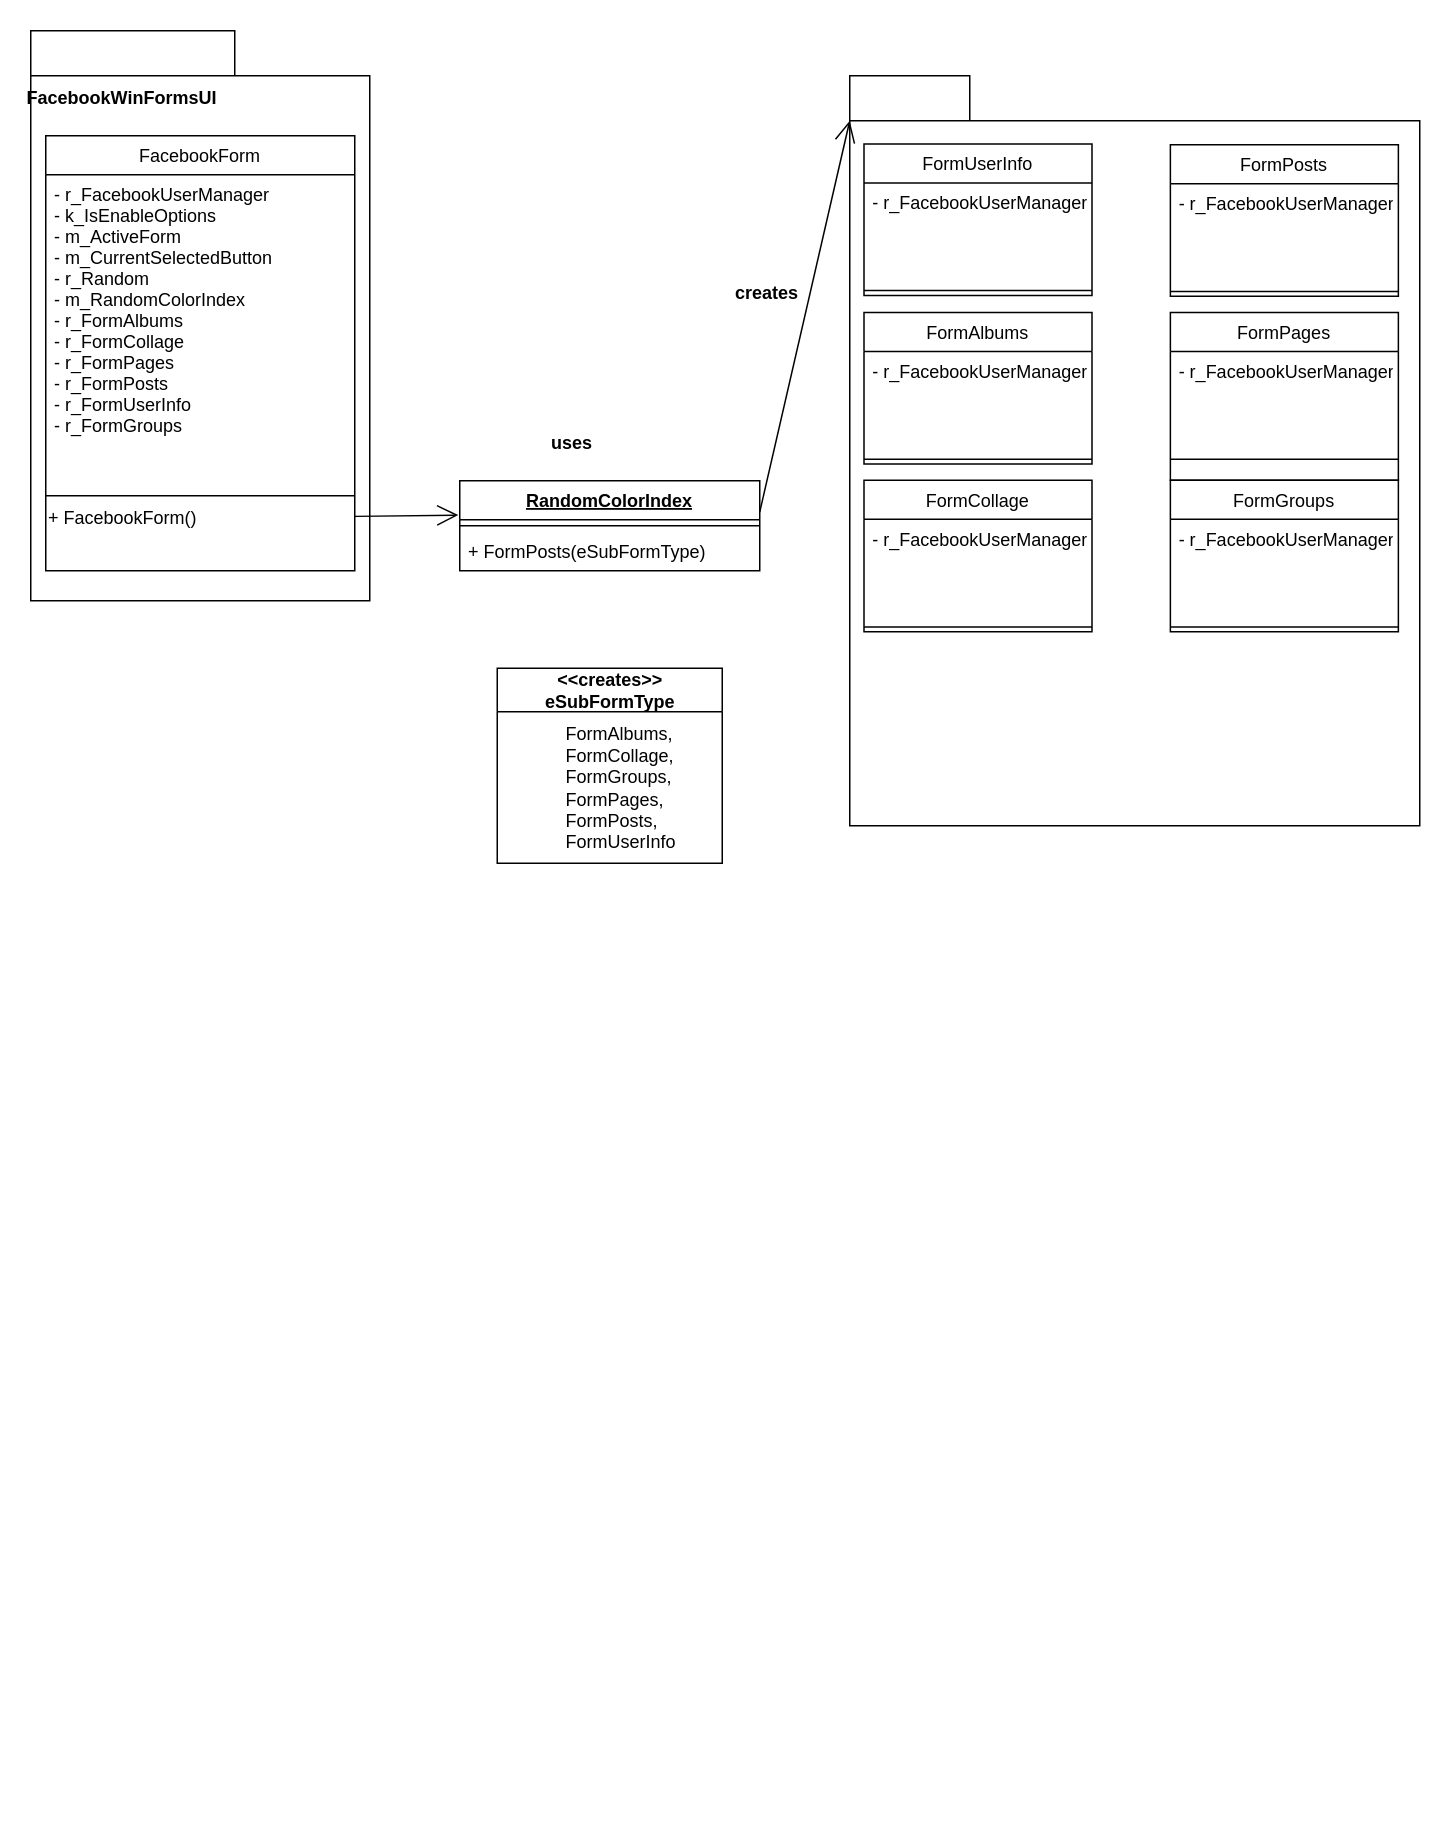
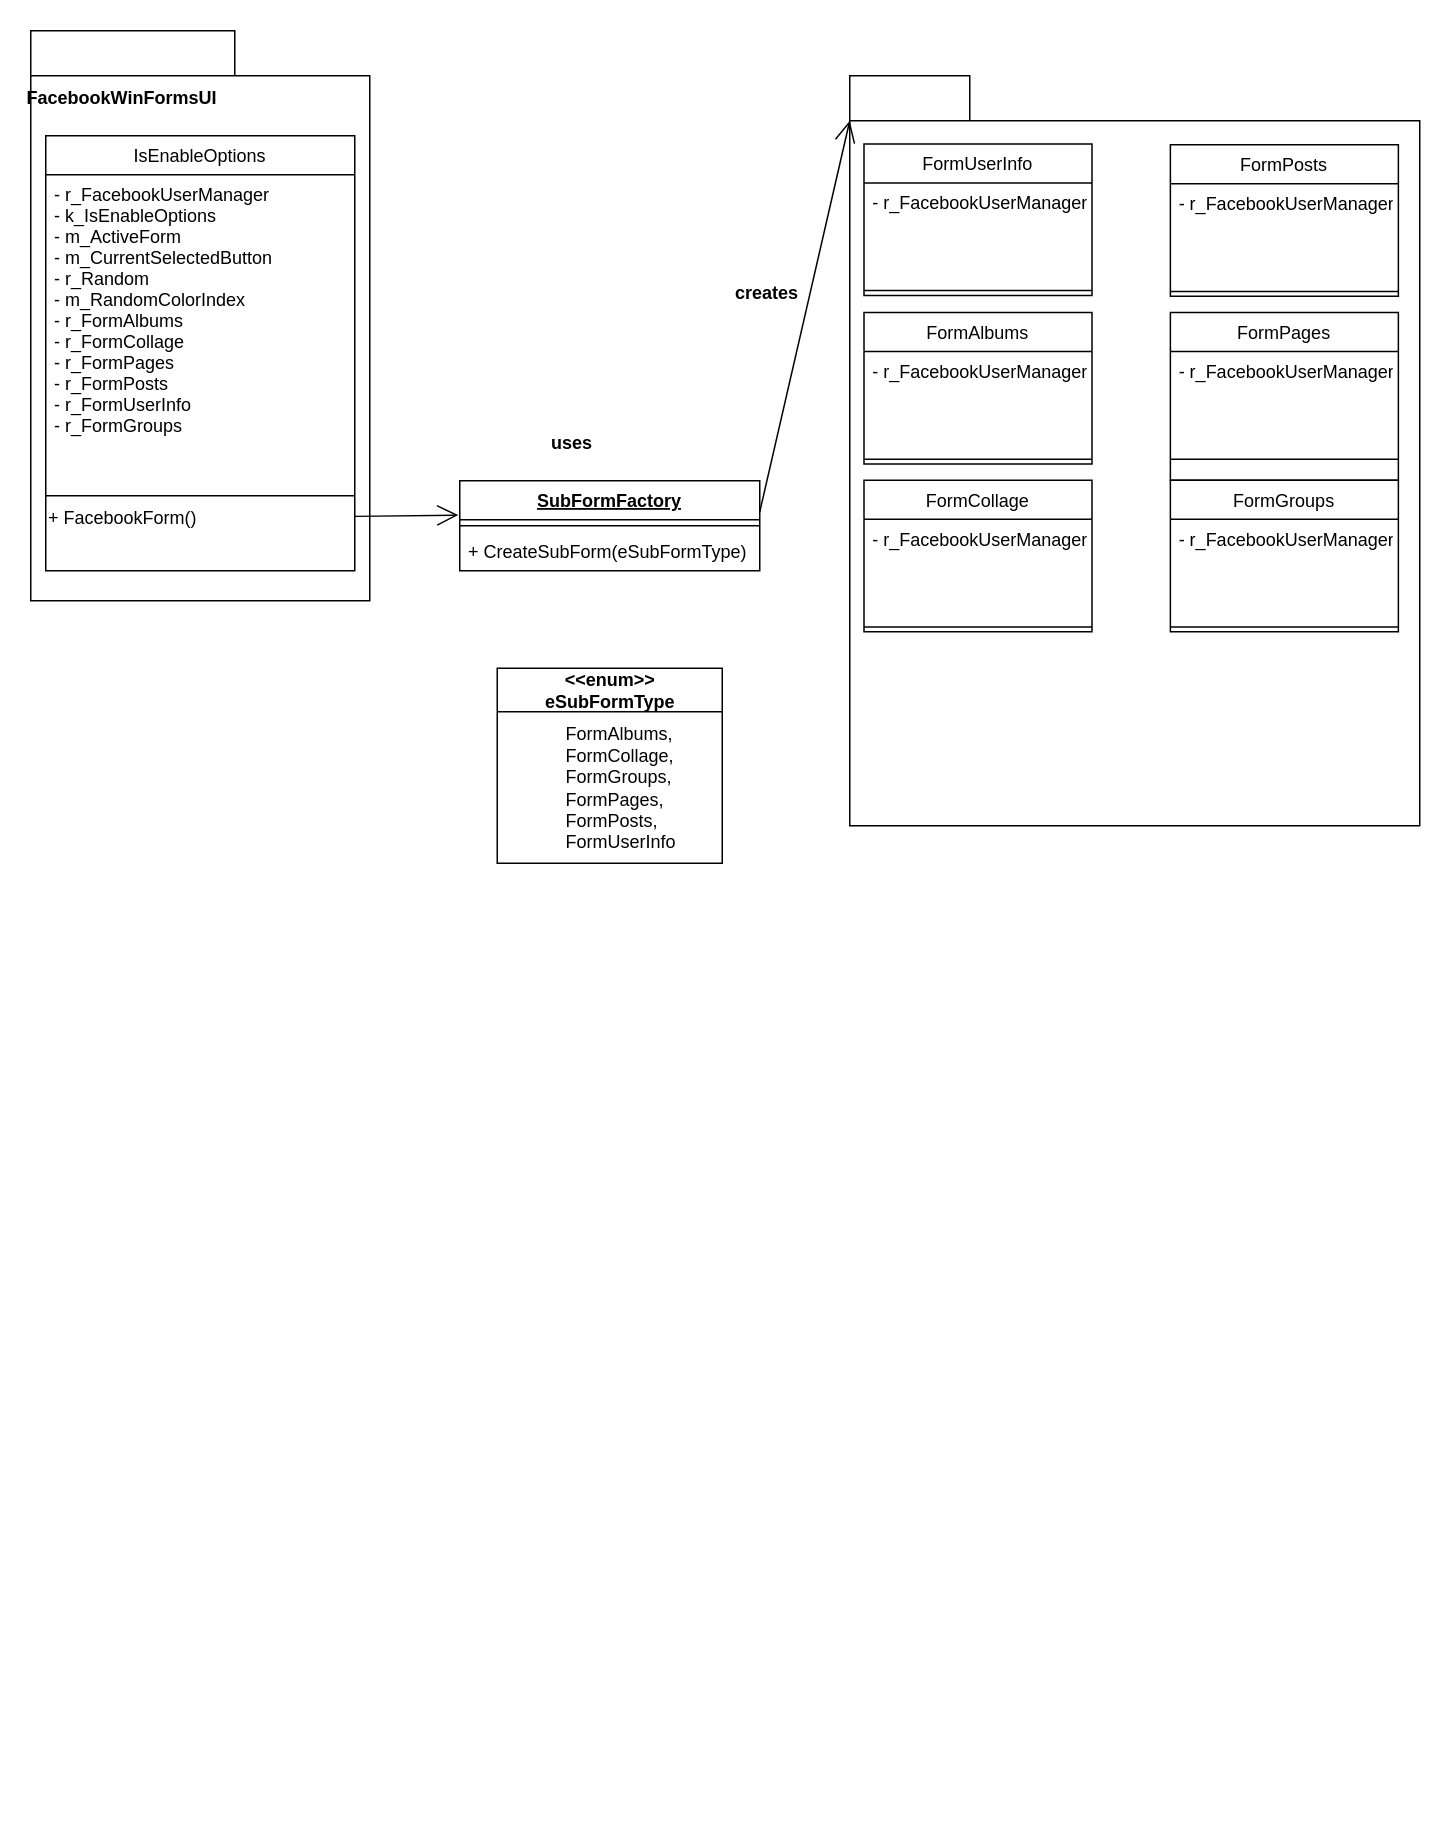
(200, 156) -> (200, 156)
(609, 501) -> (609, 501)
(592, 552) -> (612, 552)
(611, 691) -> (611, 691)
